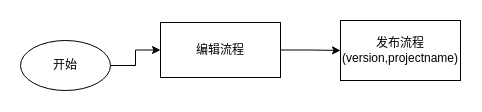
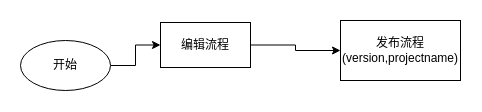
(221, 50) -> (206, 45)
